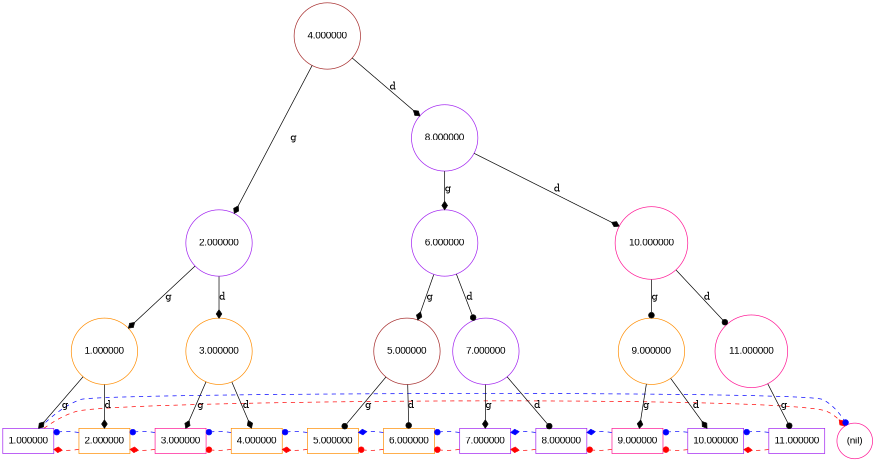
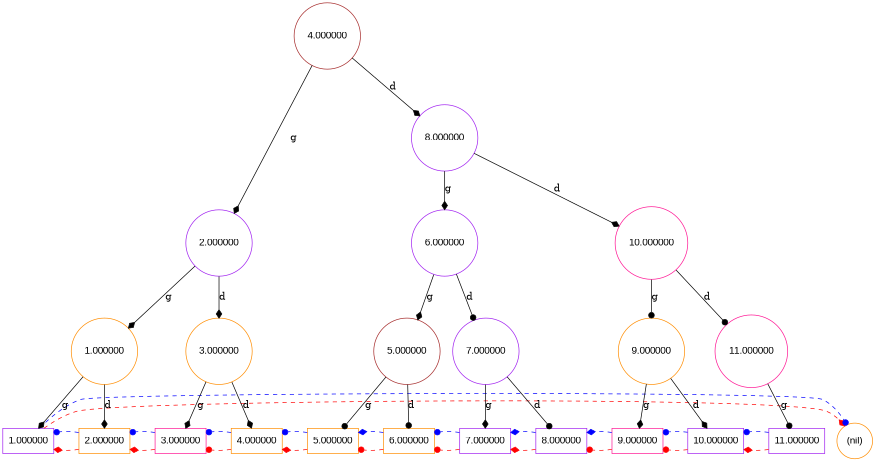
(855, 441) -> (855, 441)
